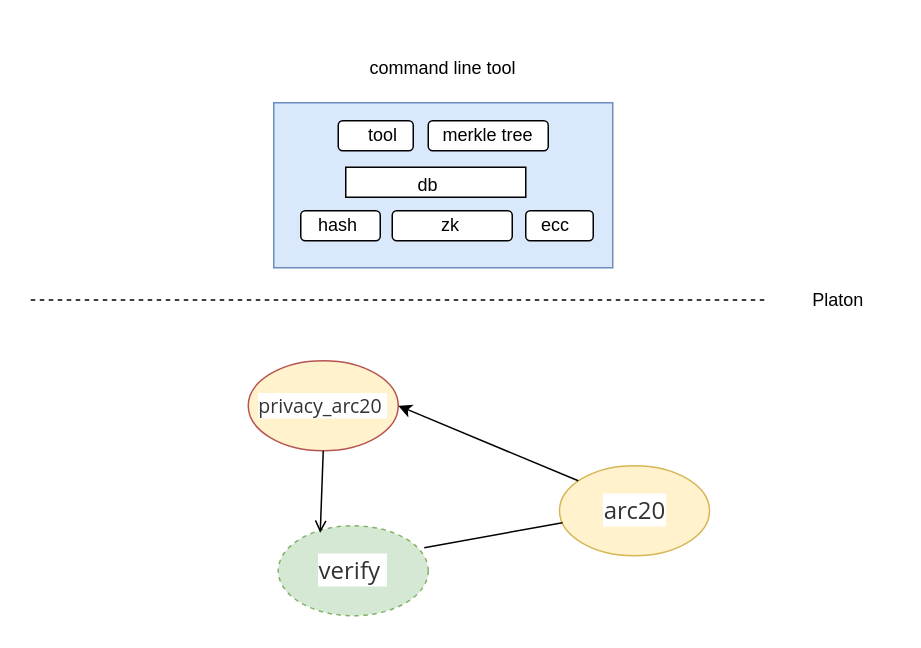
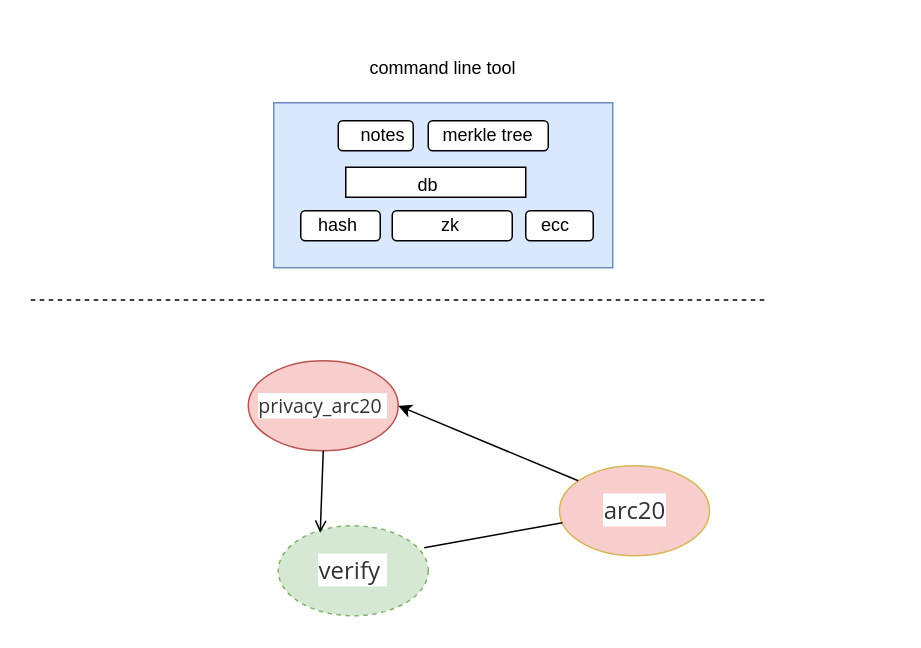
(383, 136) -> (383, 136)
(839, 301) -> none
(323, 406) -> (323, 406)
(635, 511) -> (635, 511)
